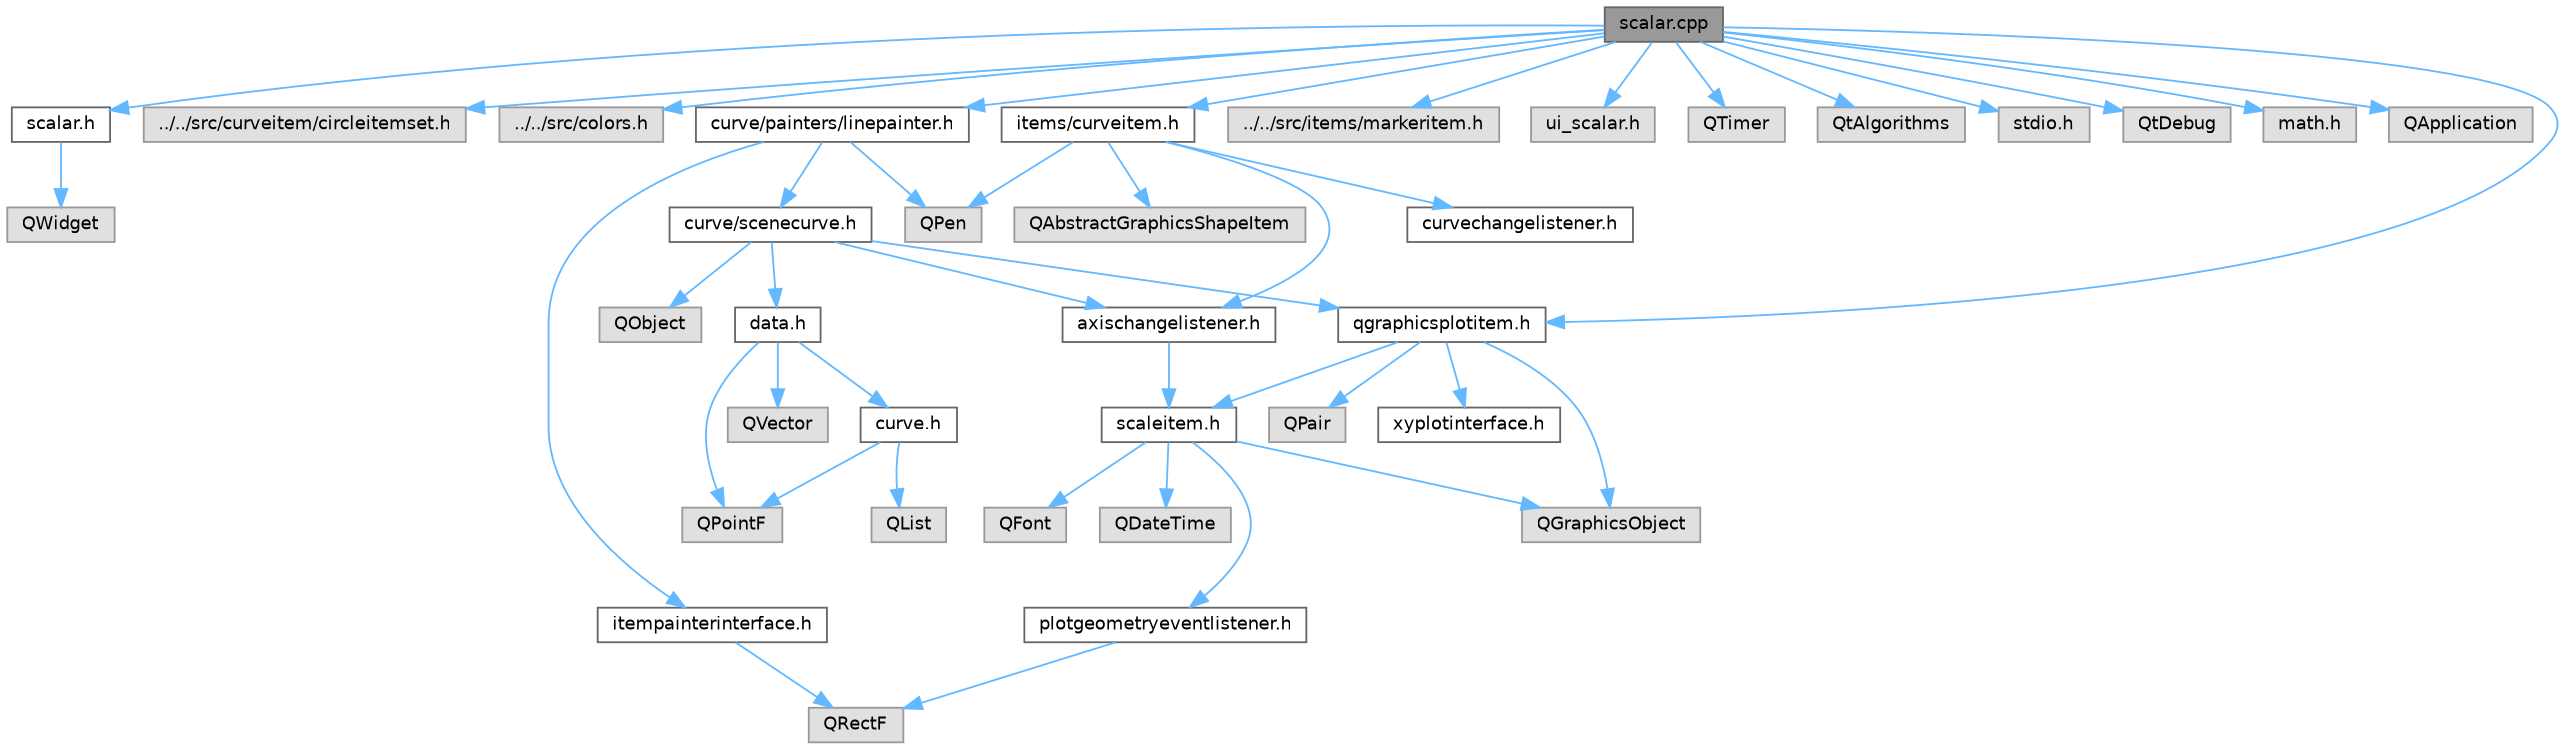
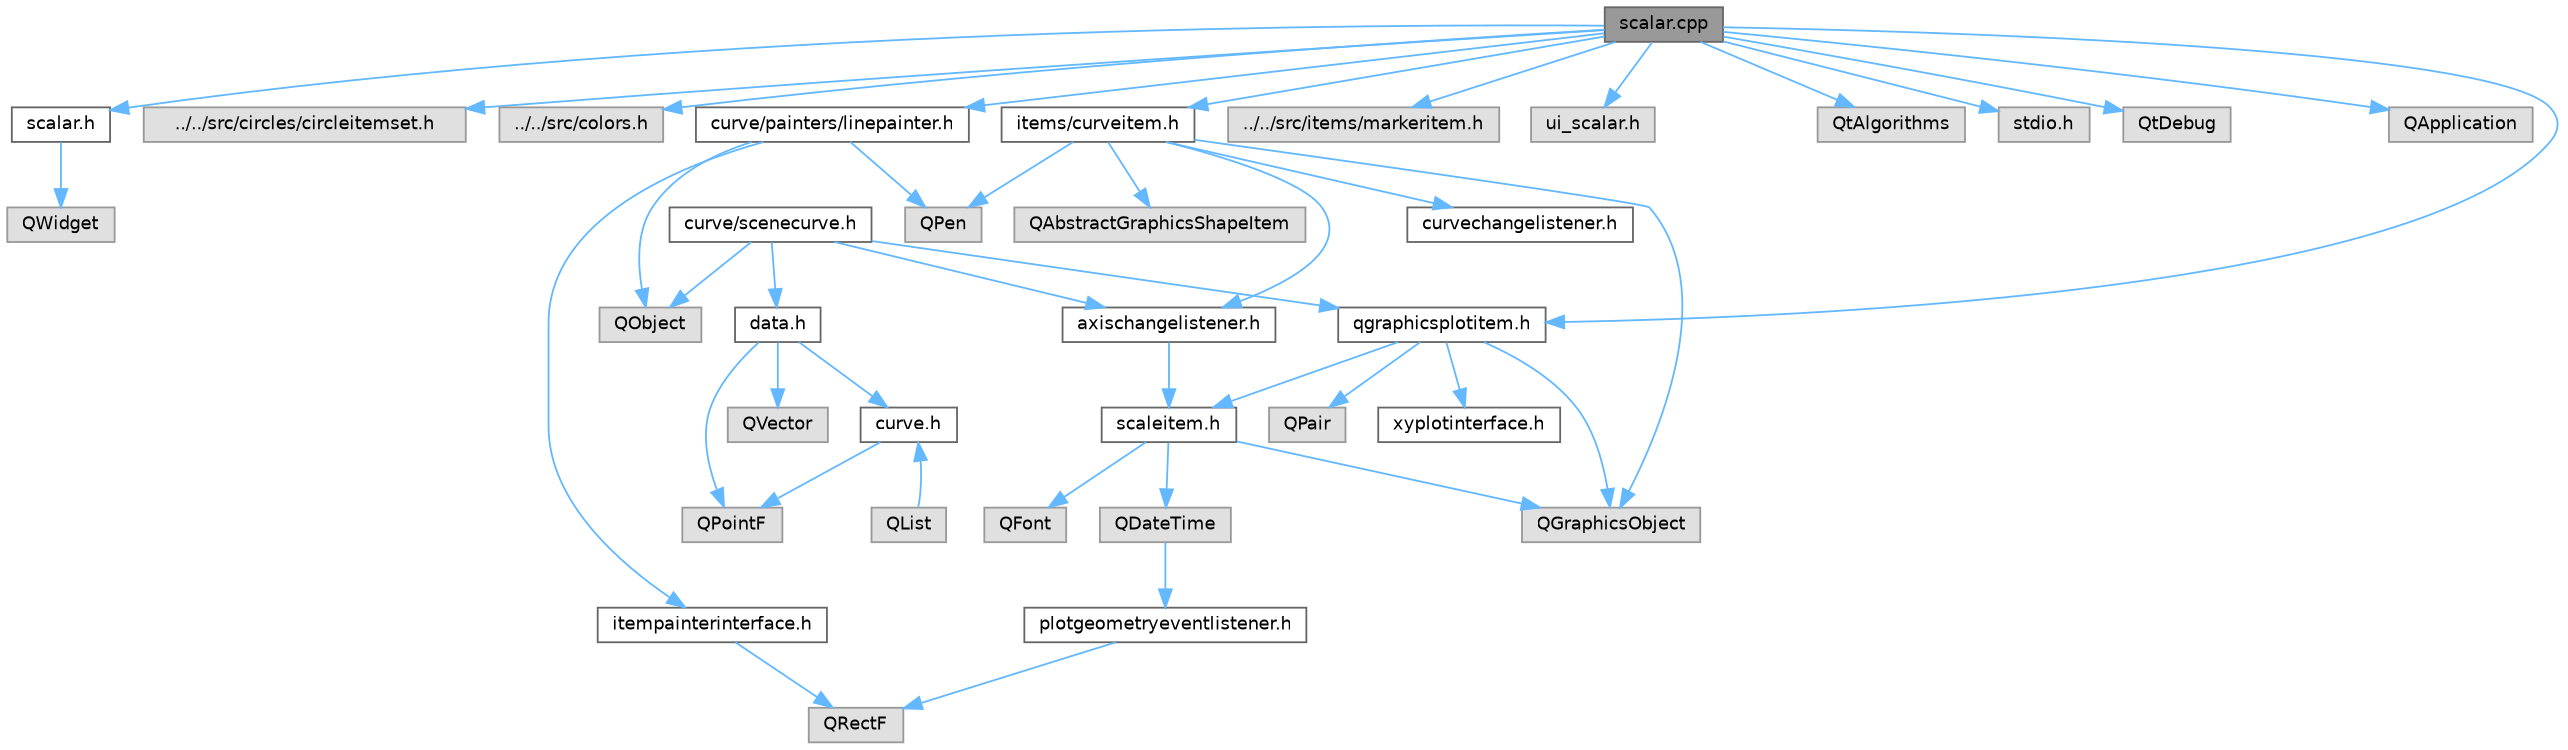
(305, 125) -> (305, 125)
(1737, 125) -> none
(2310, 125) -> none
(806, 167) -> (664, 193)
none -> (1571, 194)
(897, 466) -> (921, 484)
(1250, 516) -> (1165, 566)
